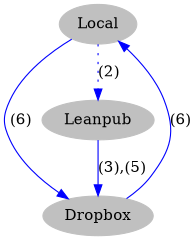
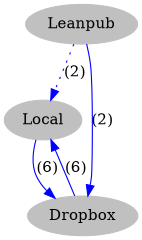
(98, 67) -> (64, 67)
(122, 168) -> (103, 120)
